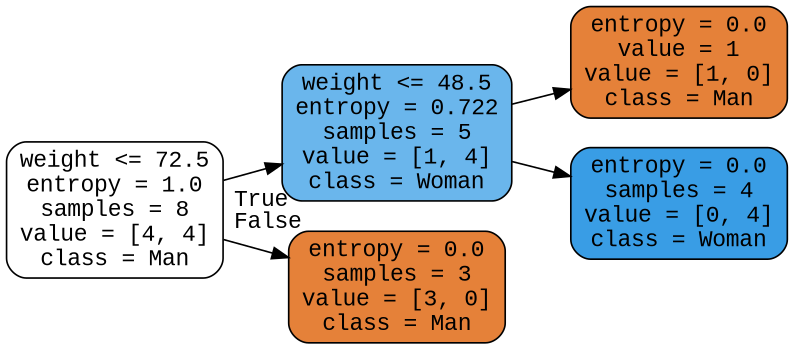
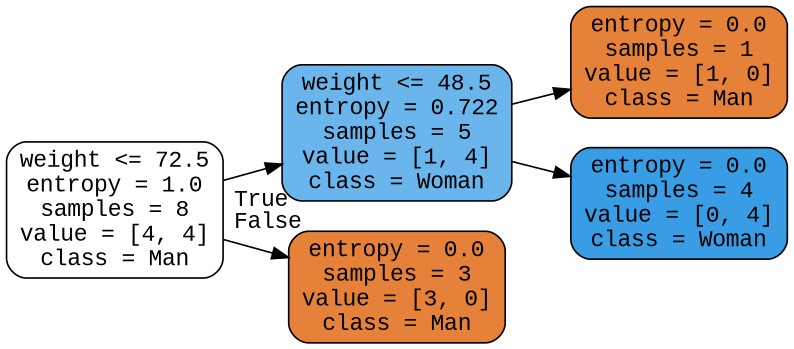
(679, 62) -> (679, 62)
